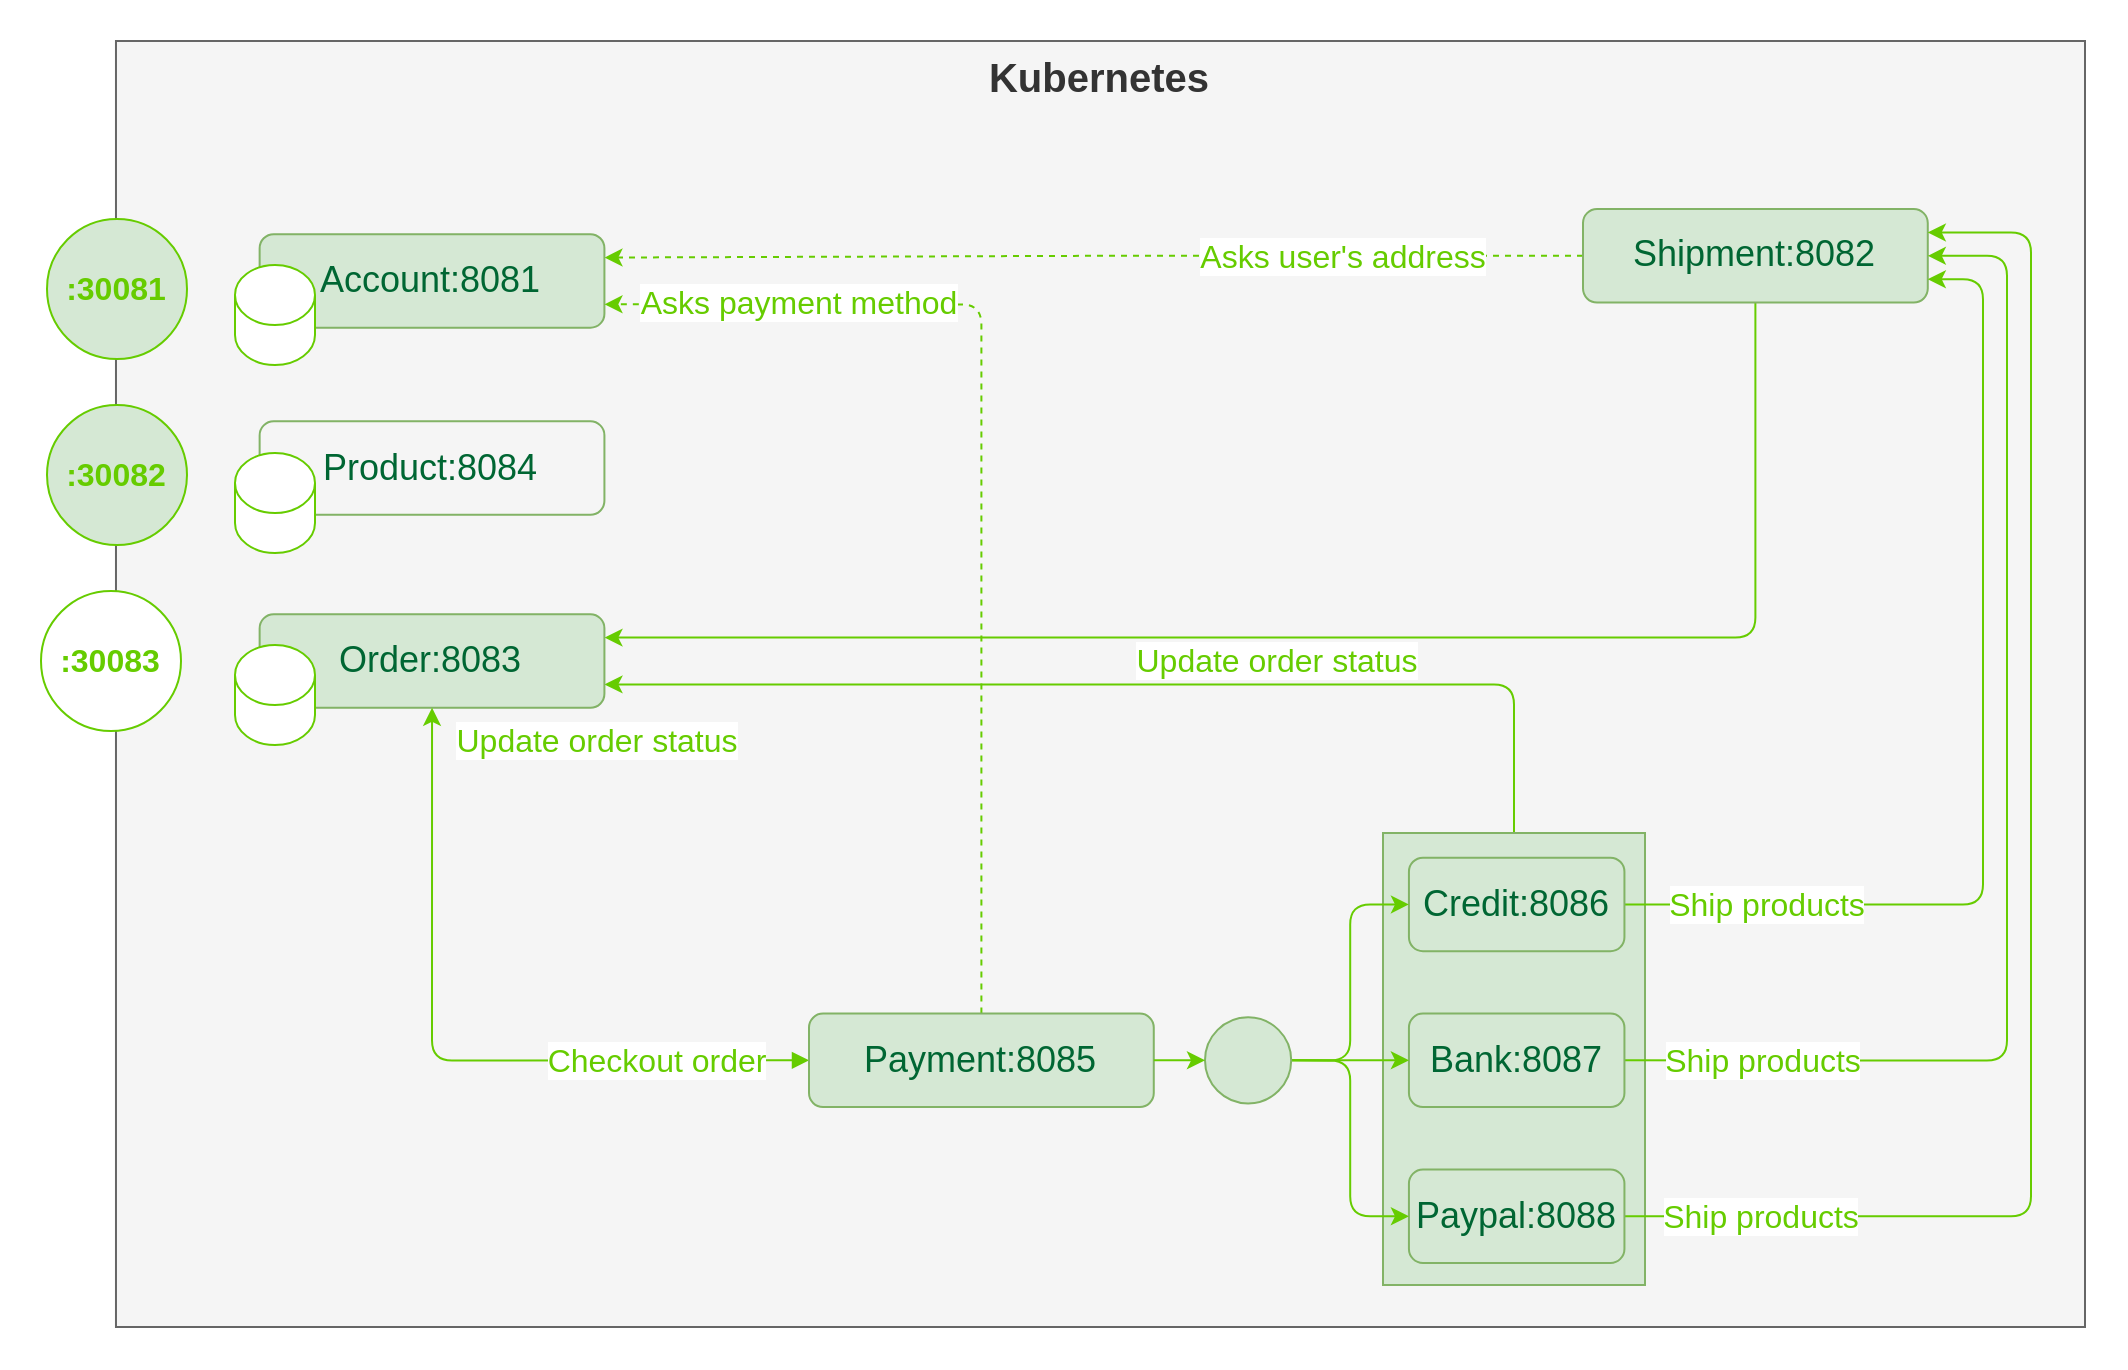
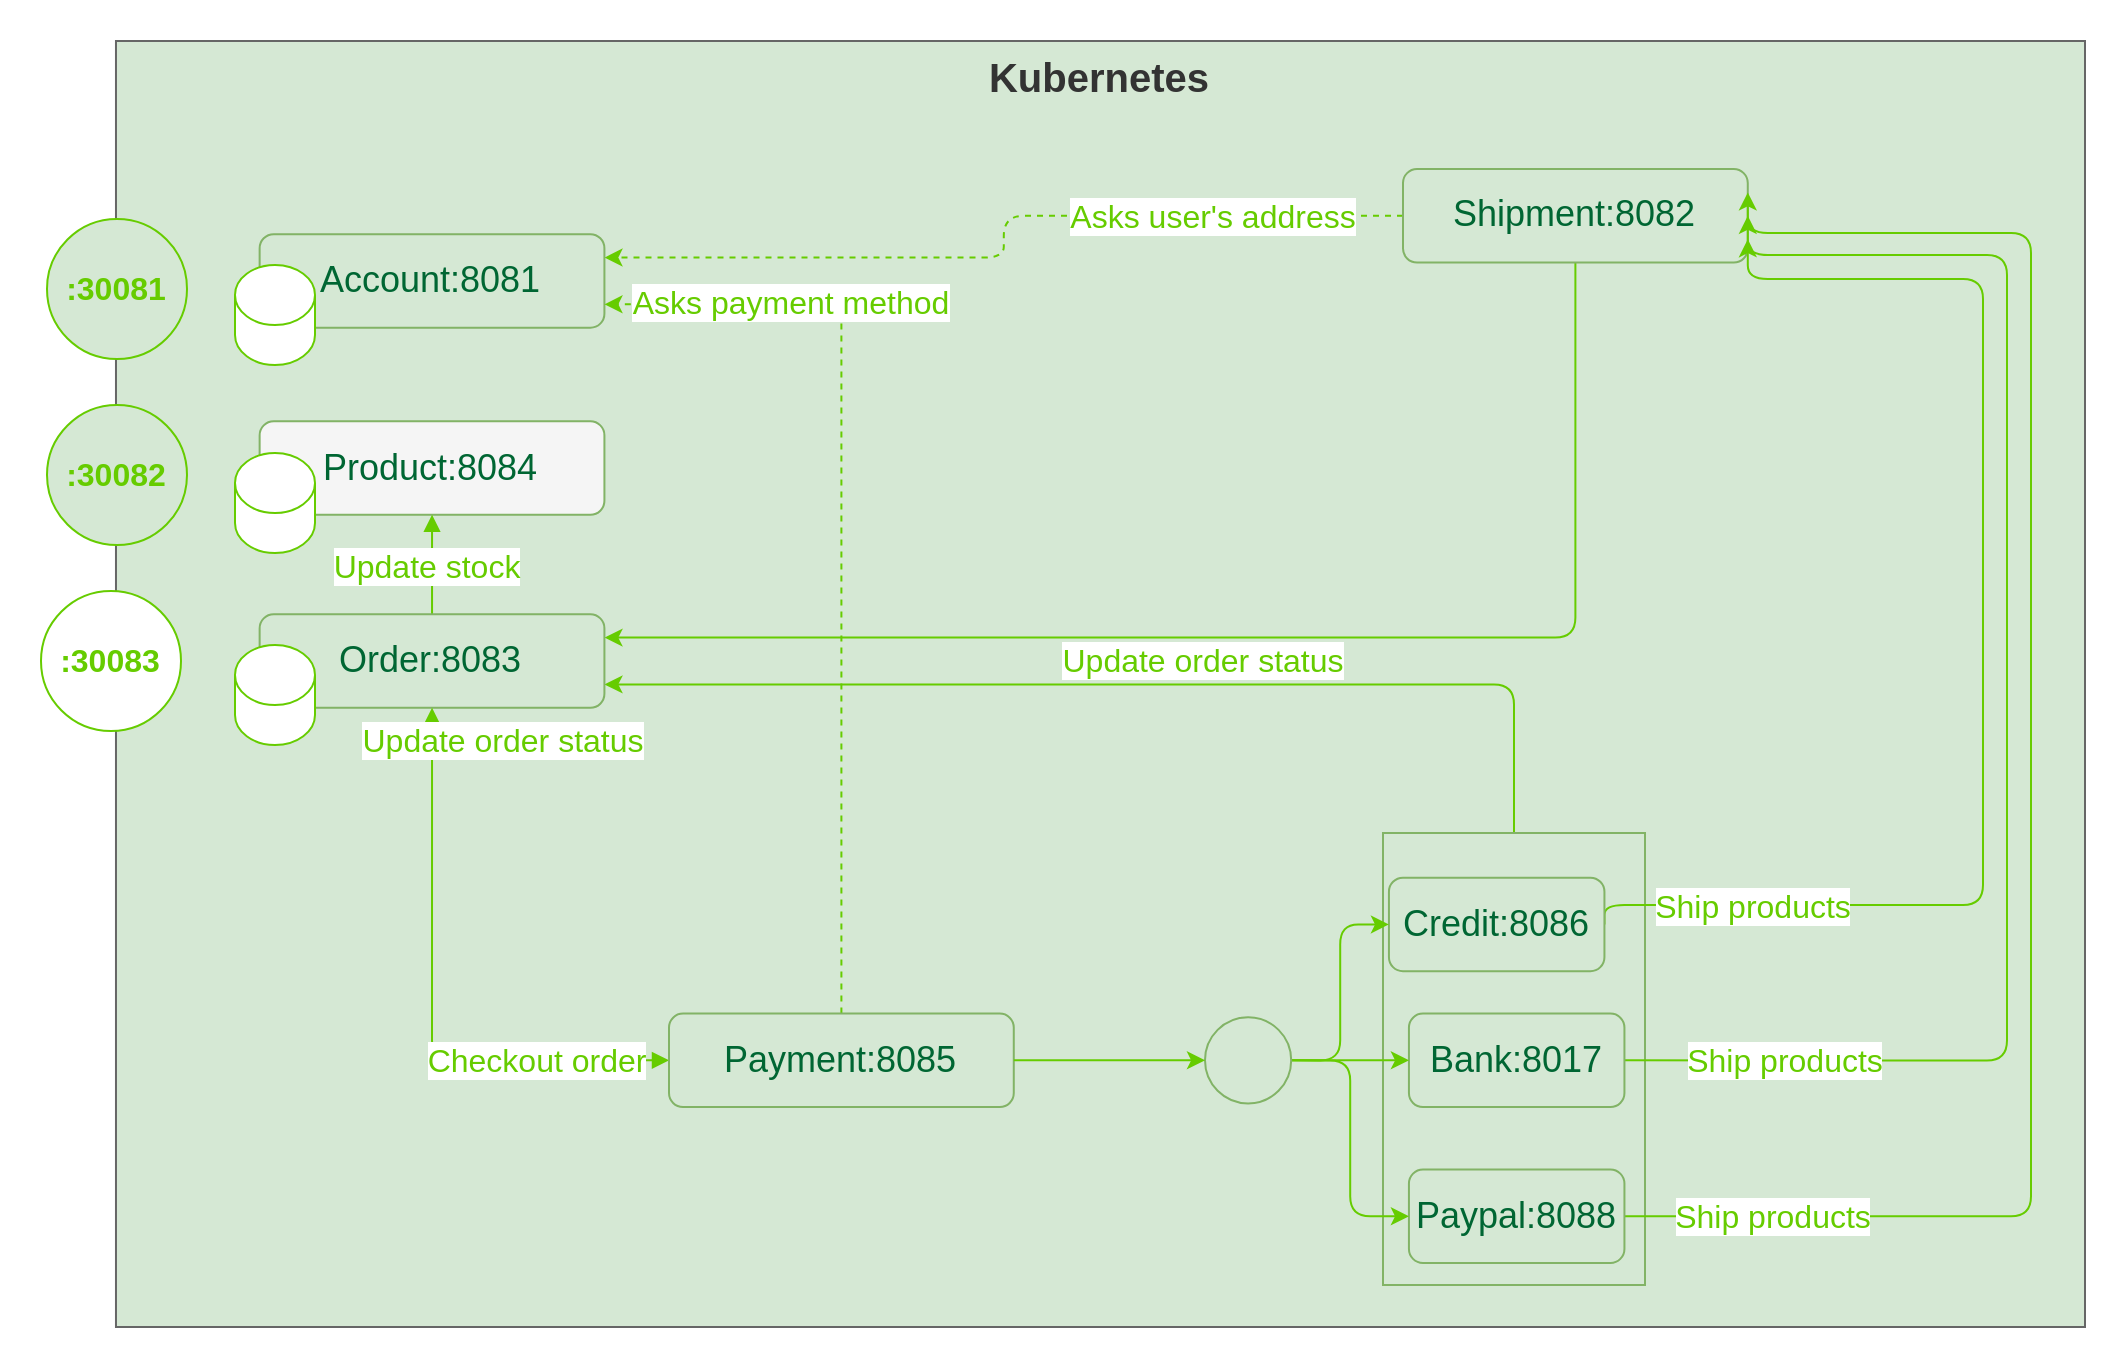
(1755, 256) -> (1575, 216)
none -> (432, 587)
(1100, 684) -> (1100, 684)
(1517, 904) -> (1497, 924)
(981, 1060) -> (841, 1060)
(1517, 1061) -> (1517, 1061)
